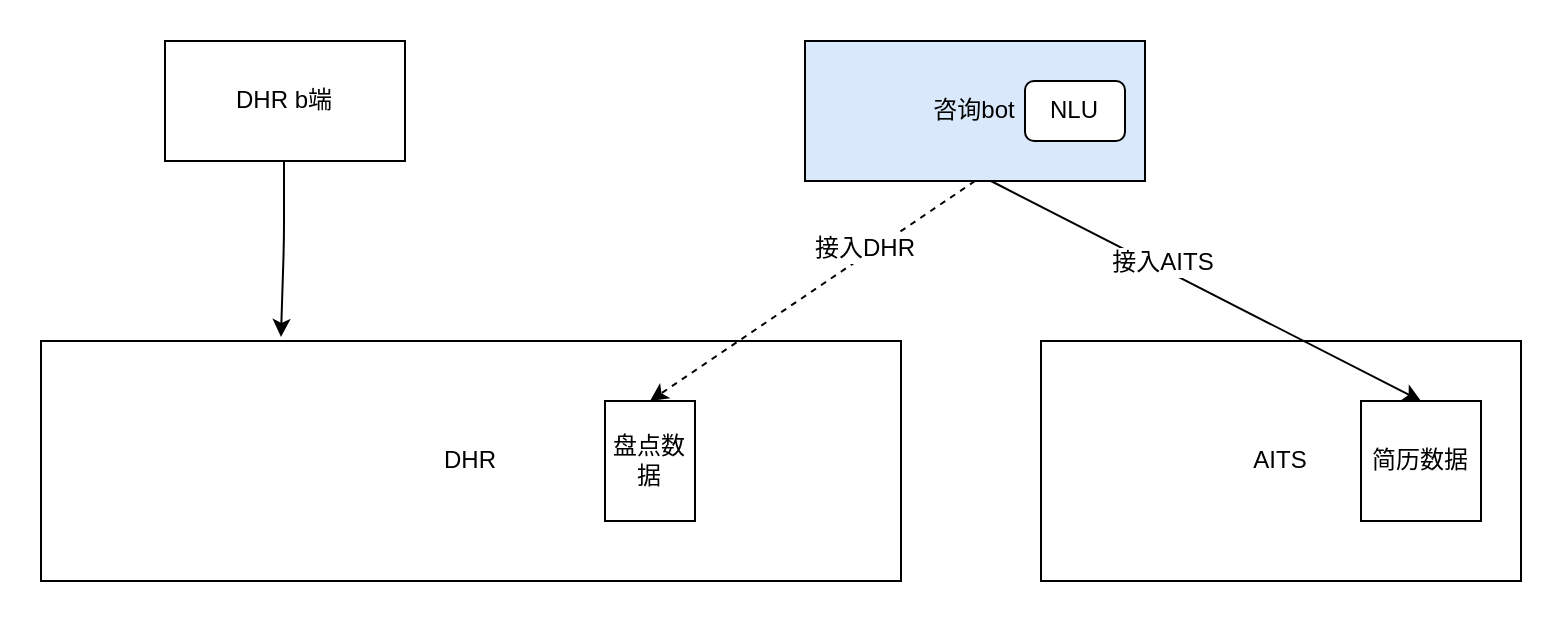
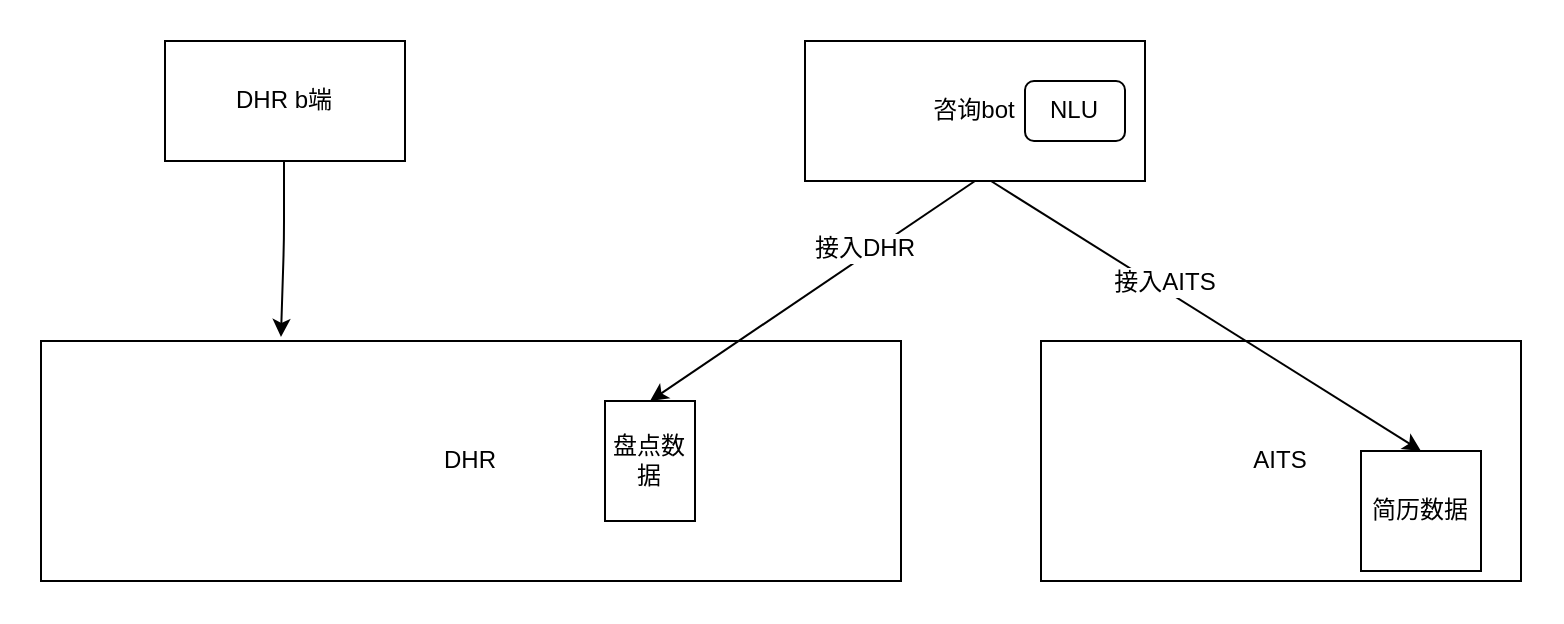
(975, 111) -> (975, 111)
(758, 328) -> (758, 328)
(1421, 461) -> (1421, 511)
